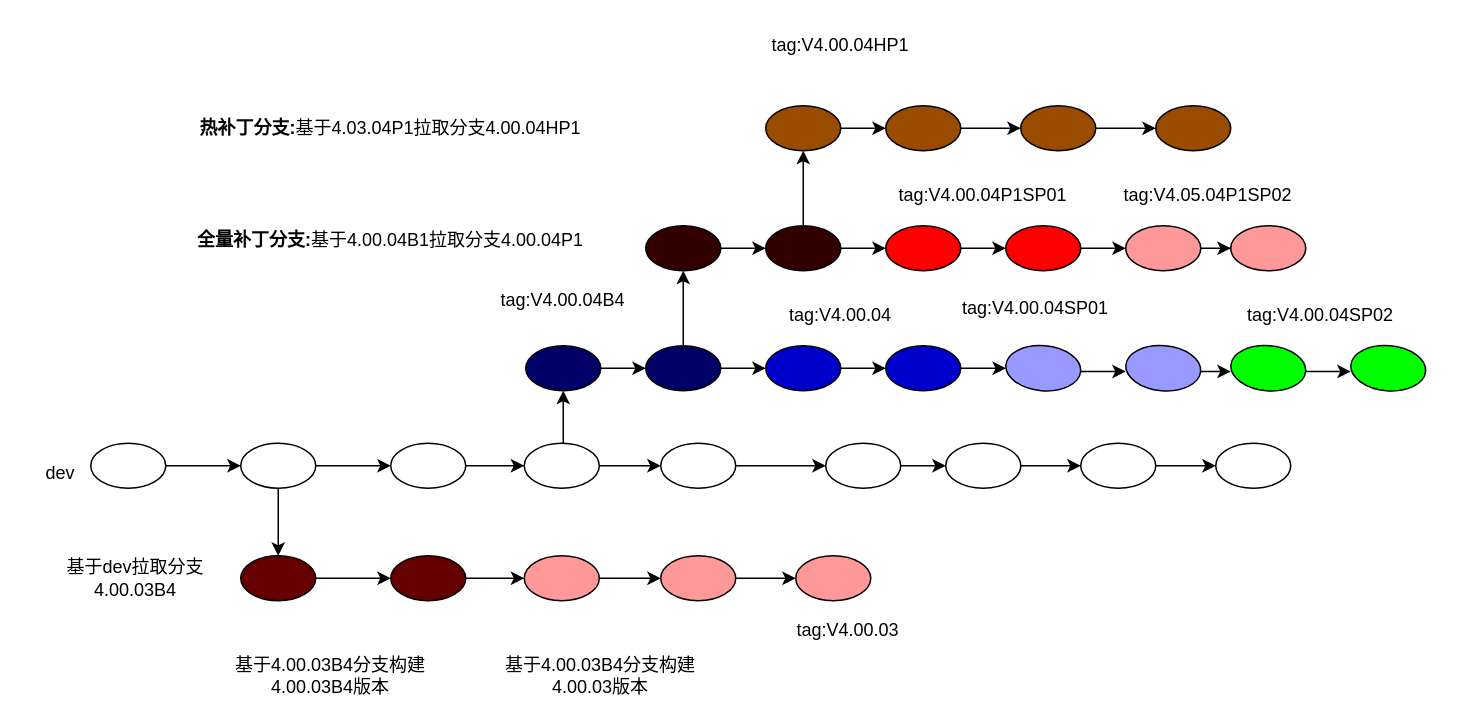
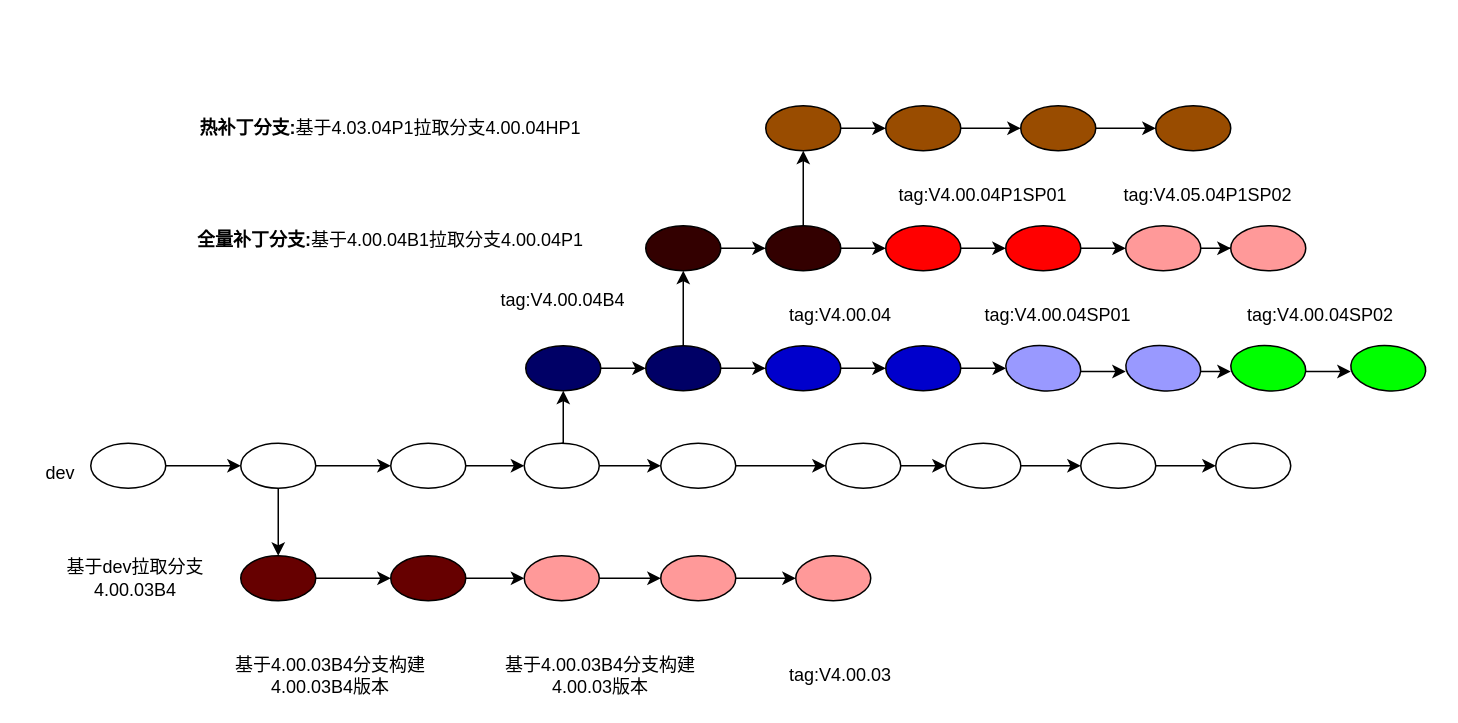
(841, 46) -> none
(1036, 308) -> (1058, 316)
(848, 631) -> (841, 676)
